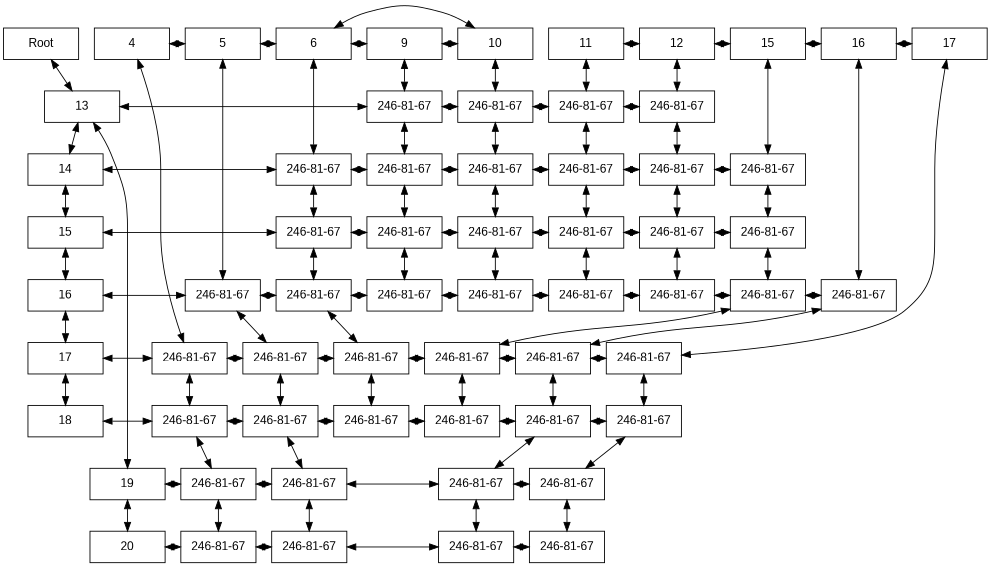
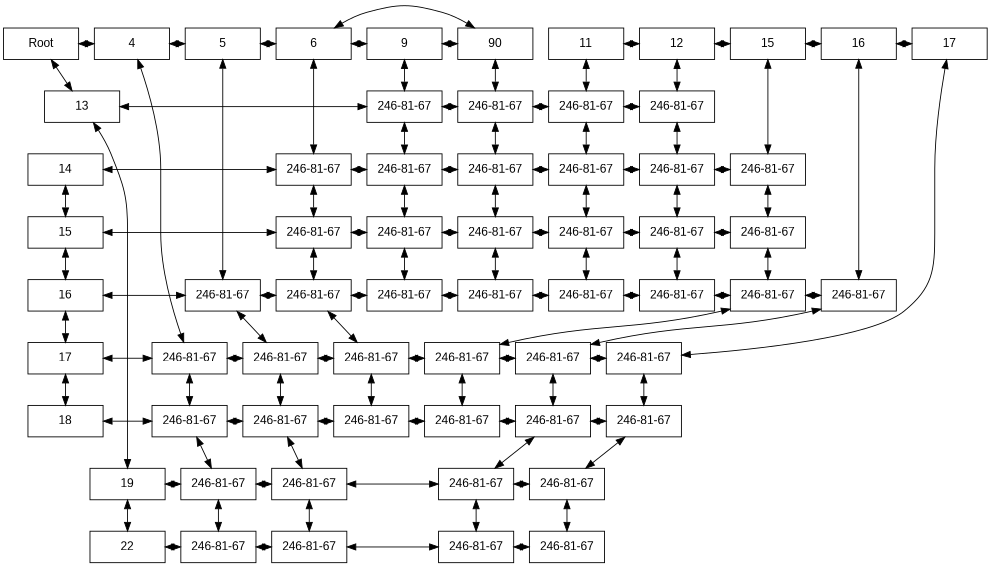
none -> (88, 44)
(495, 44) -> (495, 44)
(74, 138) -> none
(128, 547) -> (128, 547)
